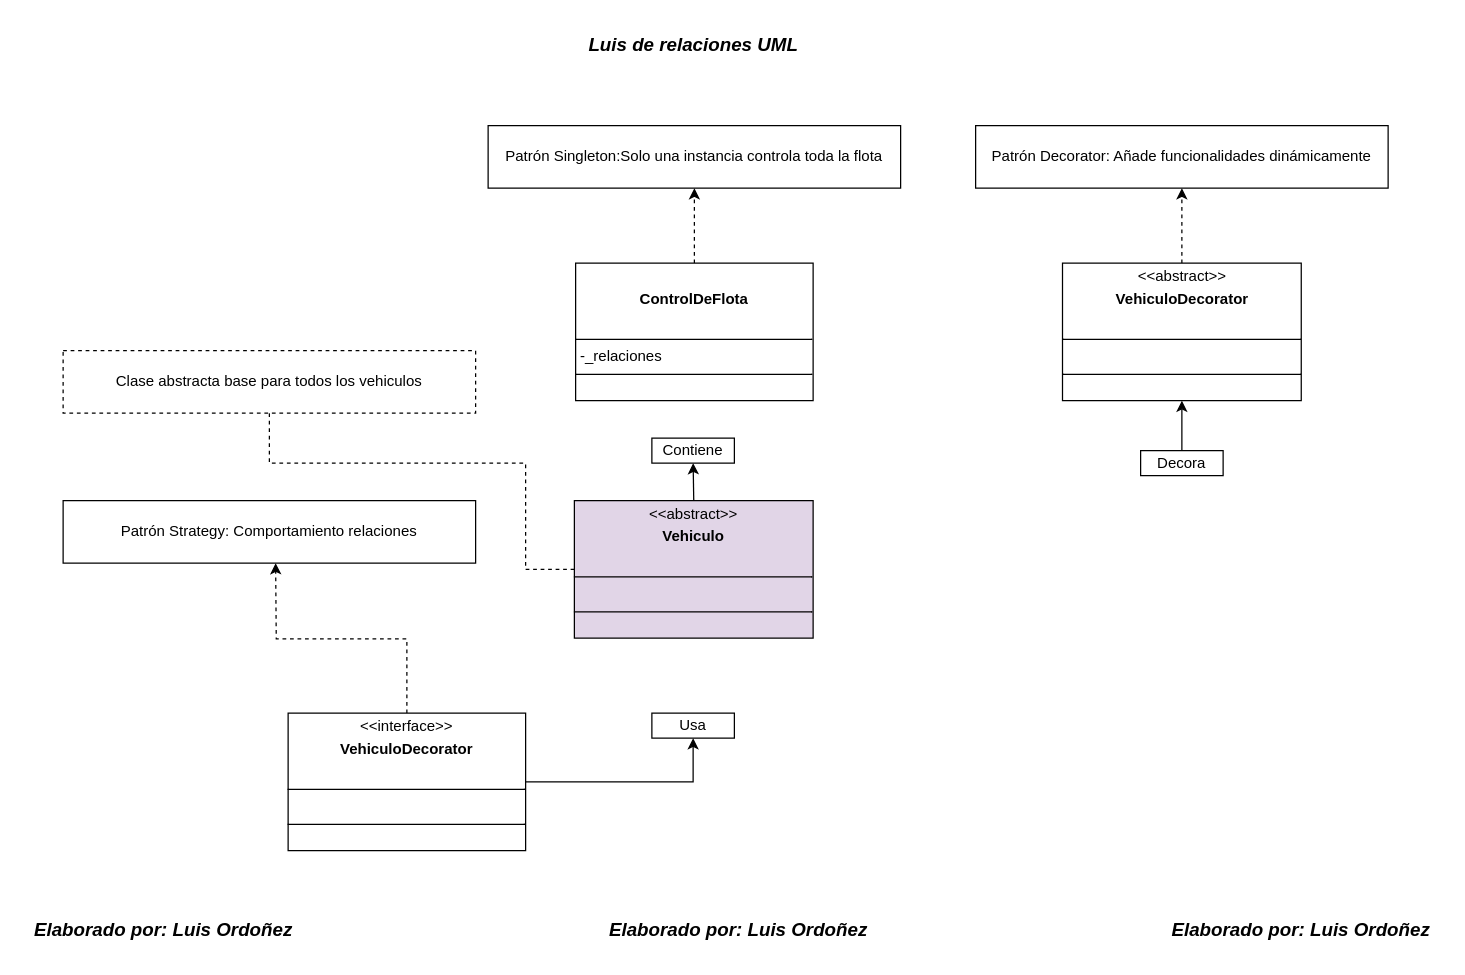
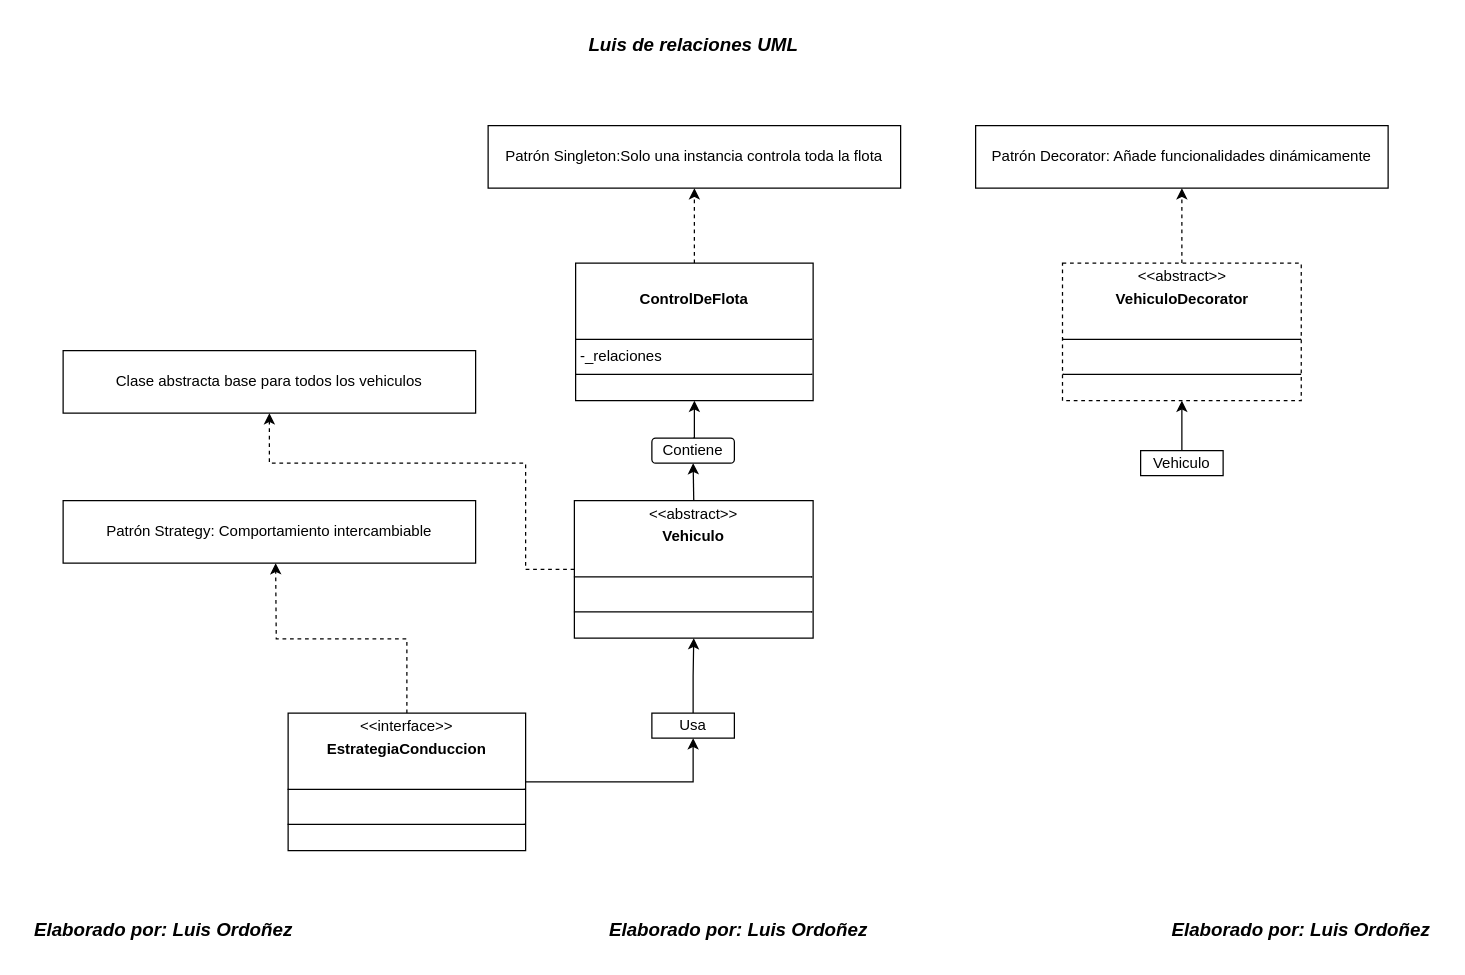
(1182, 332) -> (1182, 332)
(269, 382) -> (269, 382)
(269, 419) -> (269, 423)
none -> (694, 424)
(693, 451) -> (693, 451)
(1182, 463) -> (1182, 463)
(269, 532) -> (269, 532)
(694, 569) -> (694, 569)
none -> (693, 680)
(356, 731) -> (368, 731)
